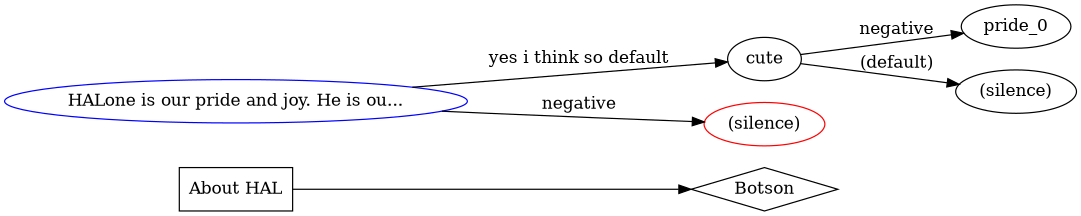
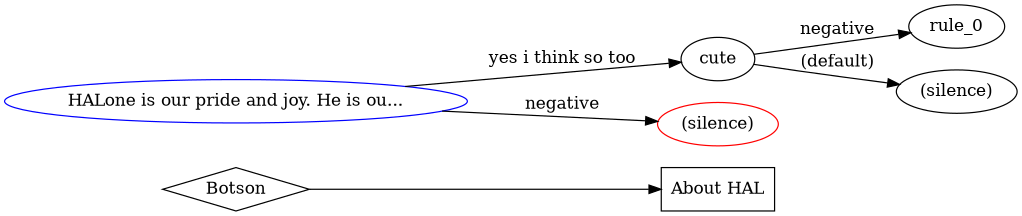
(1016, 27) -> (957, 27)
(579, 58) -> (562, 58)
(486, 189) -> (479, 189)
